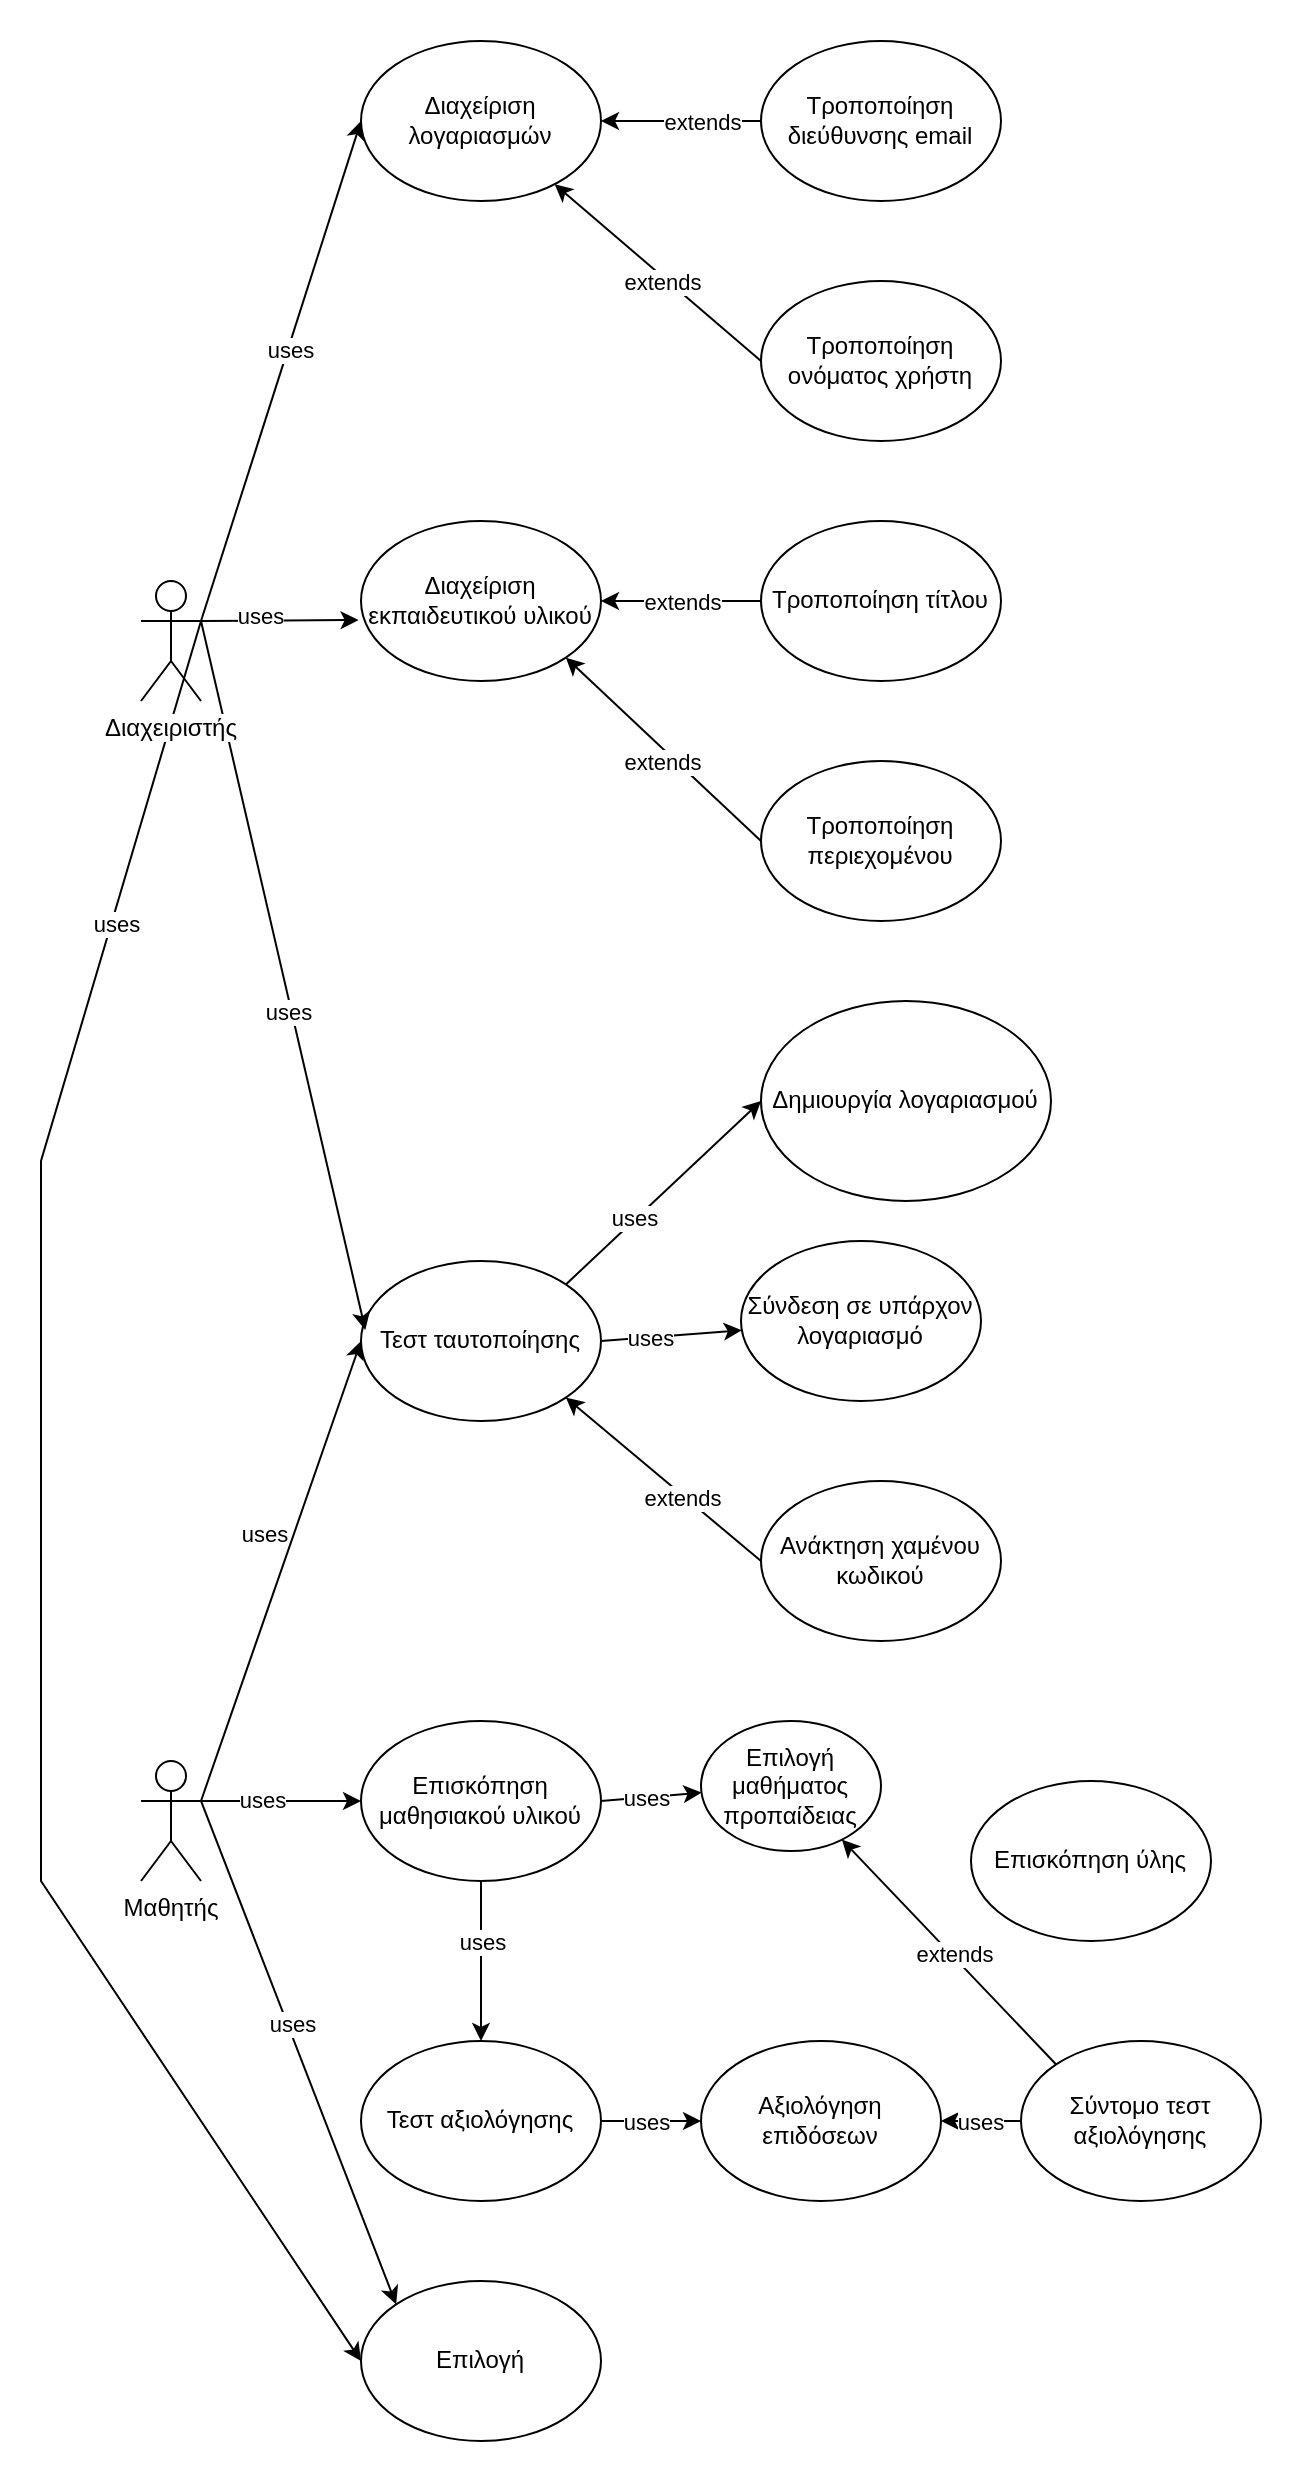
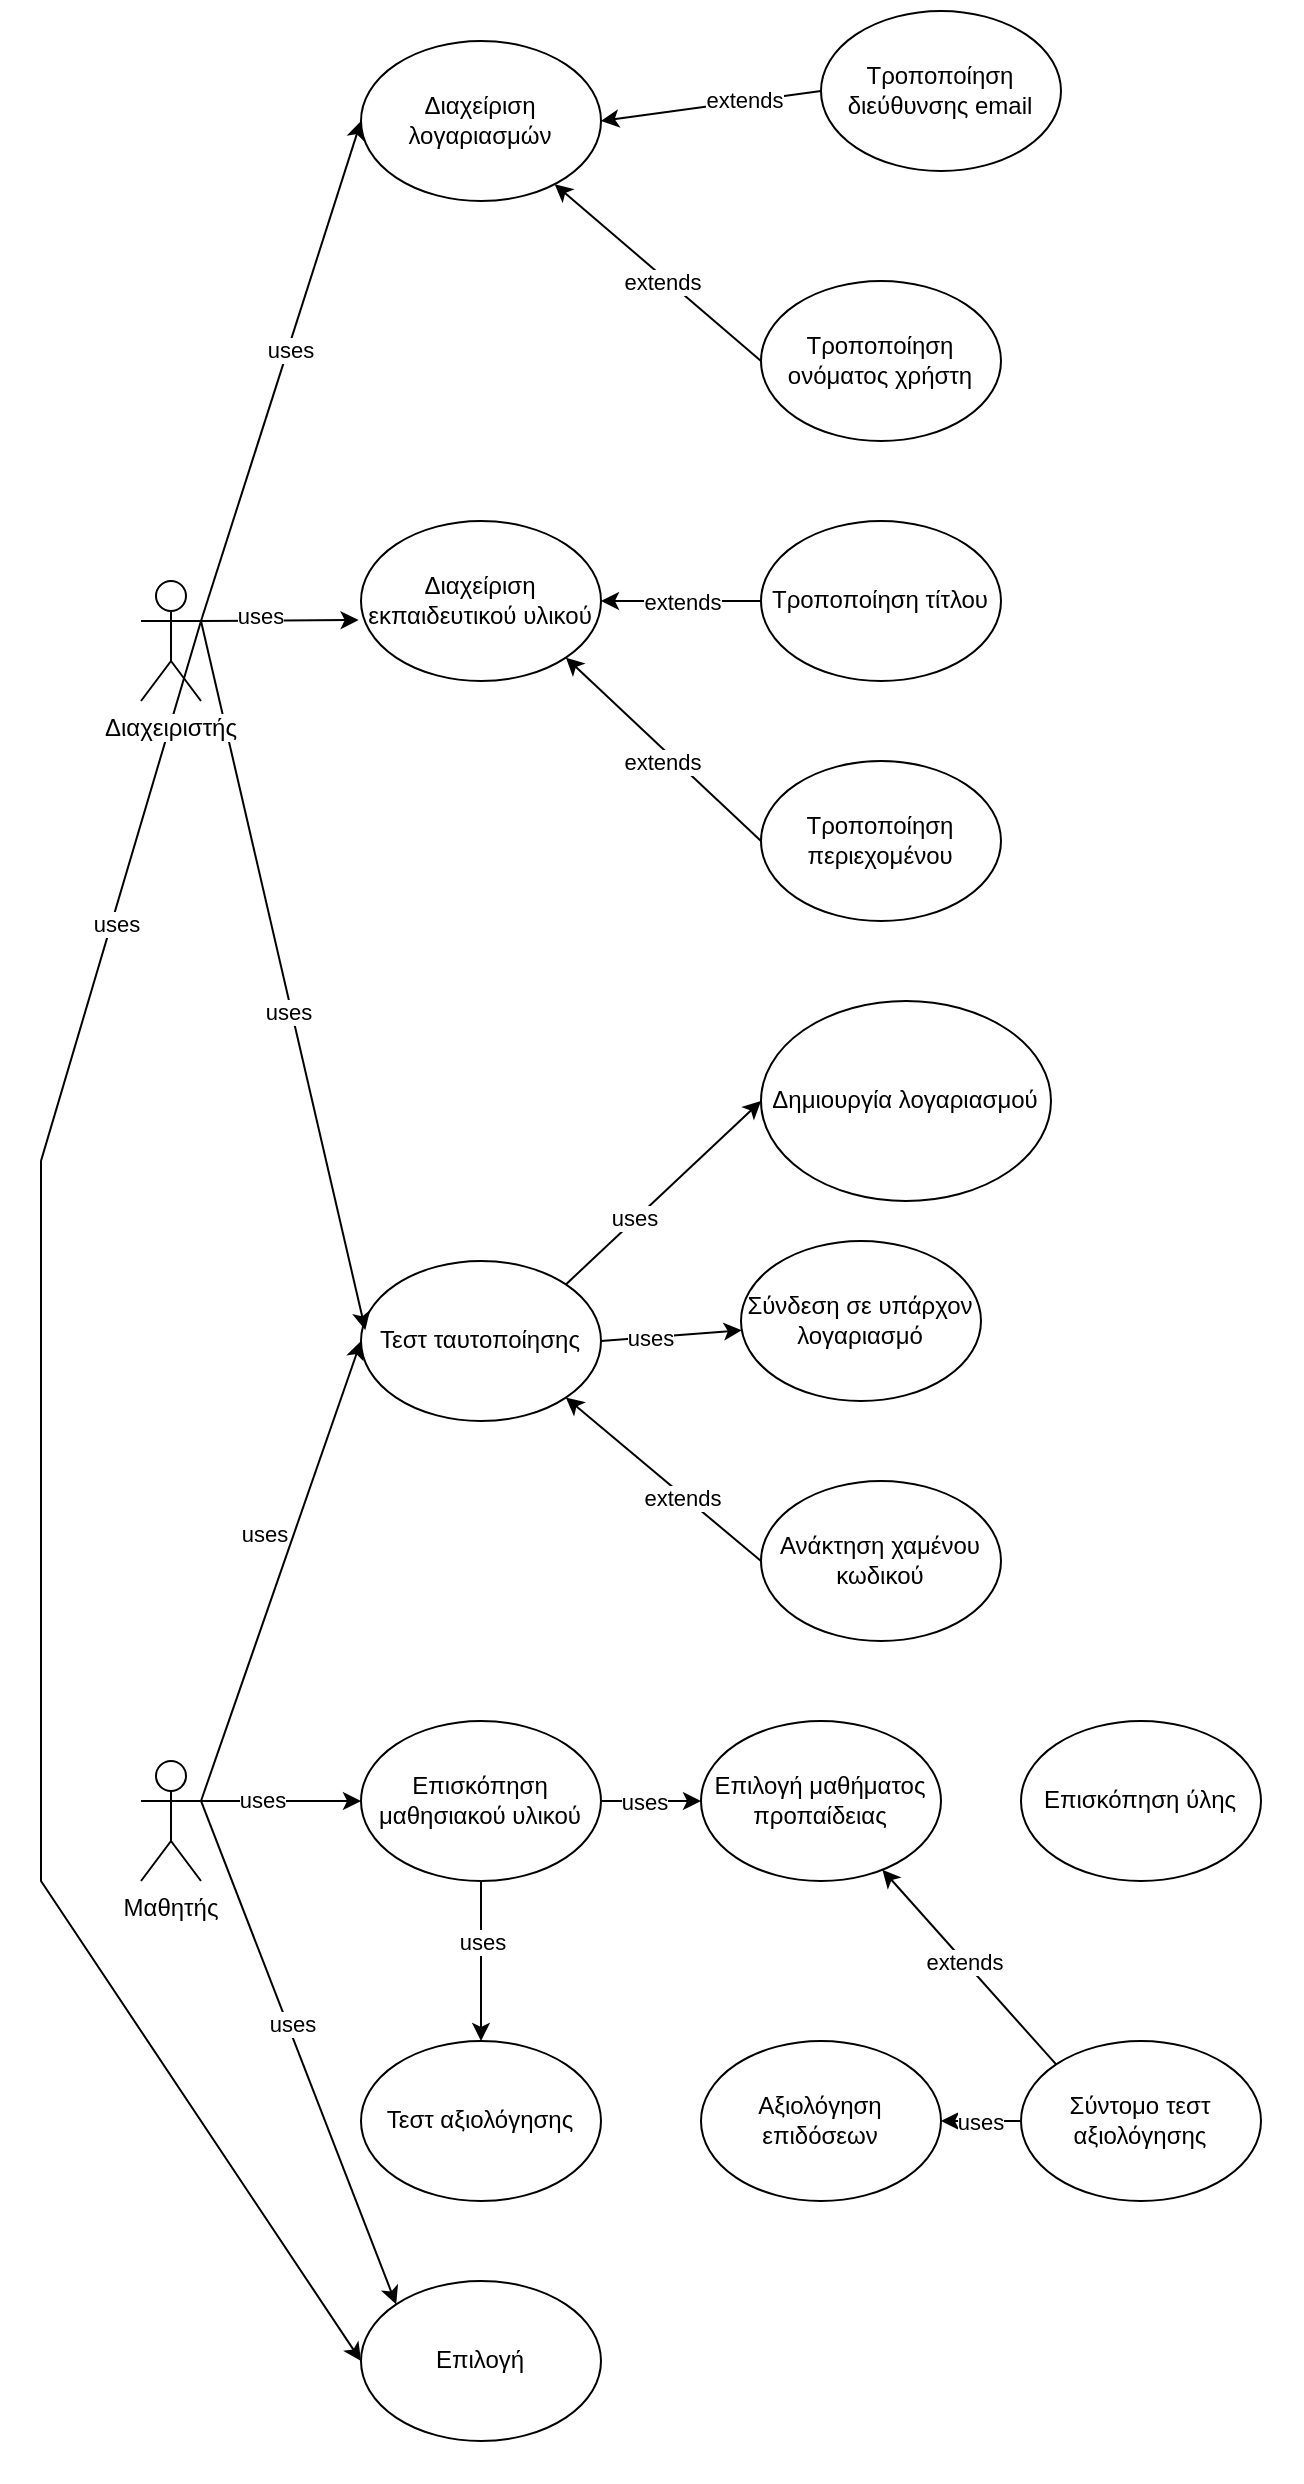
(881, 121) -> (941, 91)
(791, 1786) -> (821, 1801)
(1091, 1861) -> (1141, 1801)
(644, 2121) -> none
